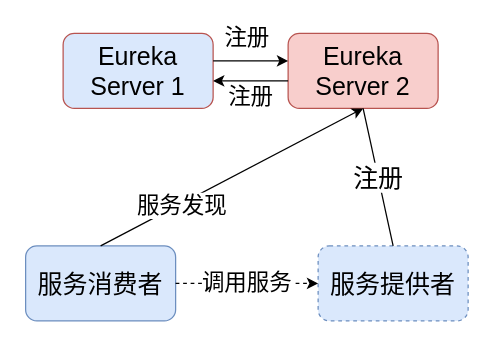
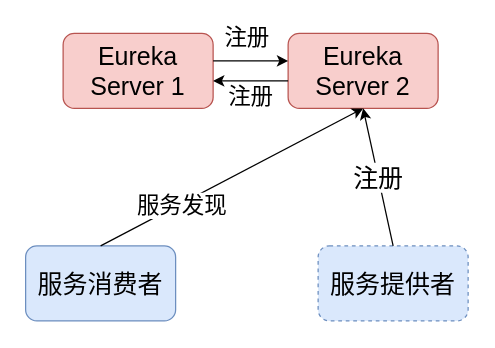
(138, 71) -> (138, 71)
(364, 114) -> (365, 118)
(243, 283) -> none
